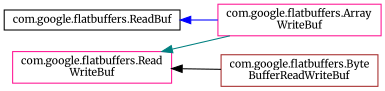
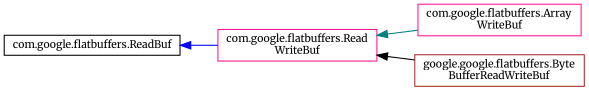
(204, 20) -> (204, 45)
(300, 71) -> (500, 71)
